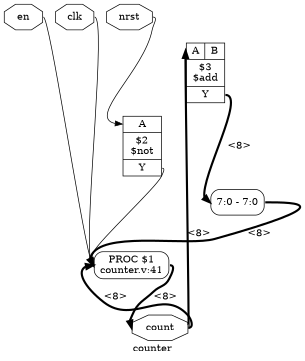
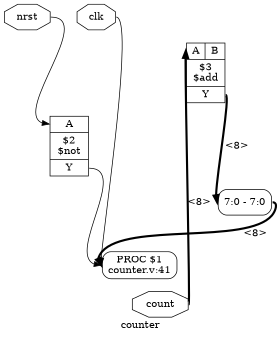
(23, 17) -> none
(153, 292) -> none
(128, 310) -> none
